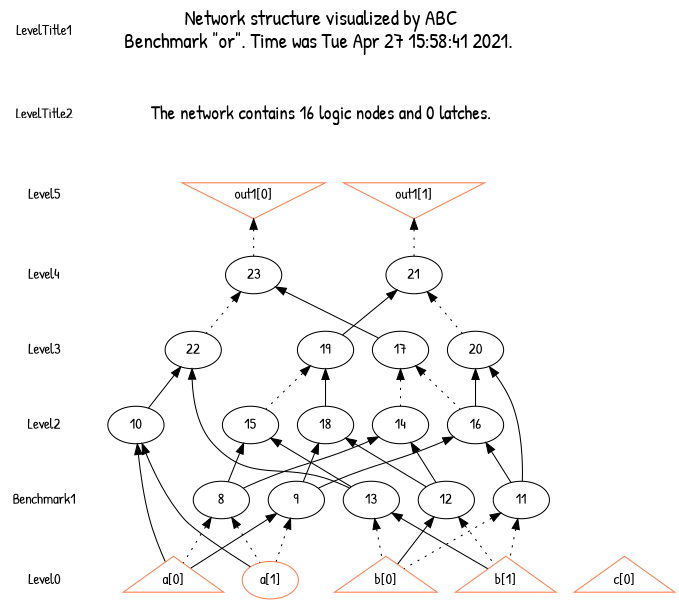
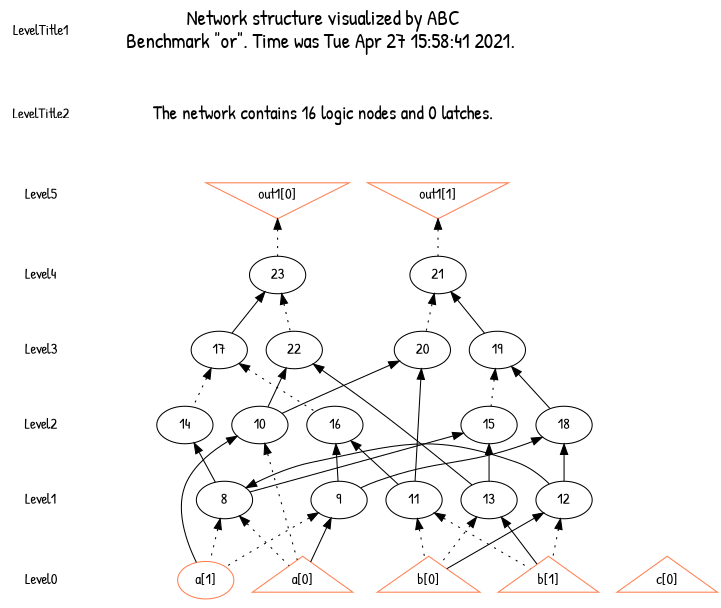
(476, 393) -> (336, 389)
(426, 467) -> (389, 447)
(44, 500) -> (41, 500)
(147, 509) -> (282, 507)
